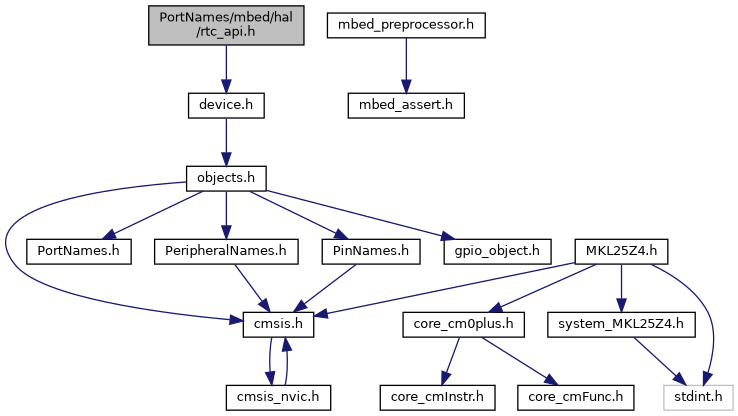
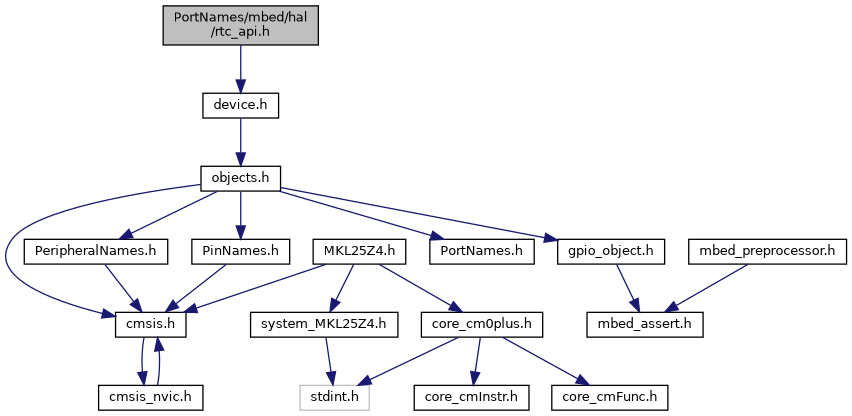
none -> (625, 282)
(704, 306) -> (414, 358)
